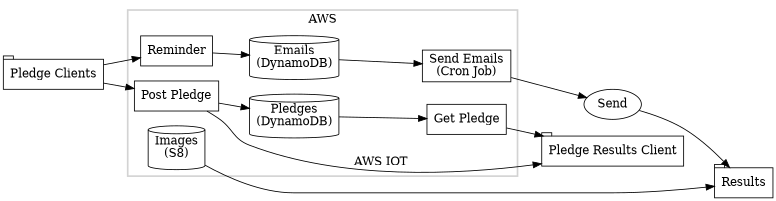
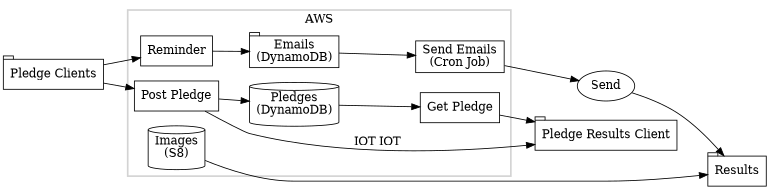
(294, 58) -> (294, 52)
(381, 162) -> (377, 142)
